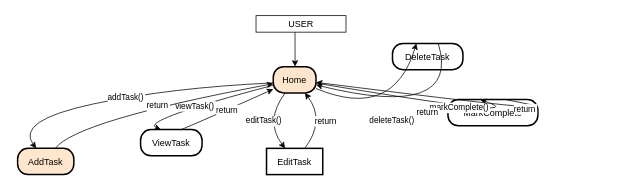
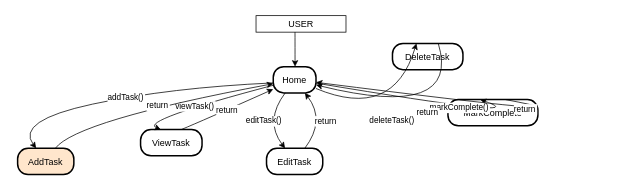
(295, 80) -> (295, 80)
(295, 161) -> (295, 161)
